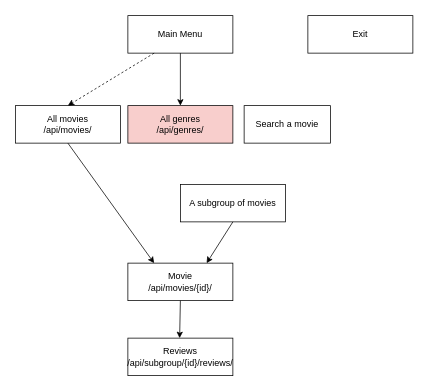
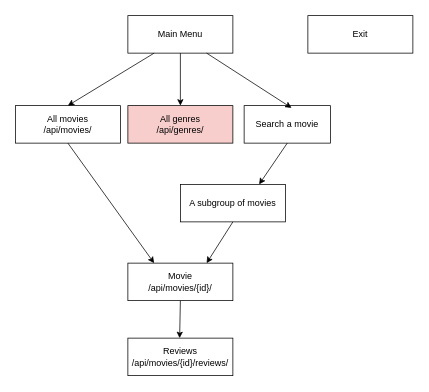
(113, 78) -> (113, 78)
none -> (247, 79)
none -> (275, 161)
(180, 357) -> (180, 357)
